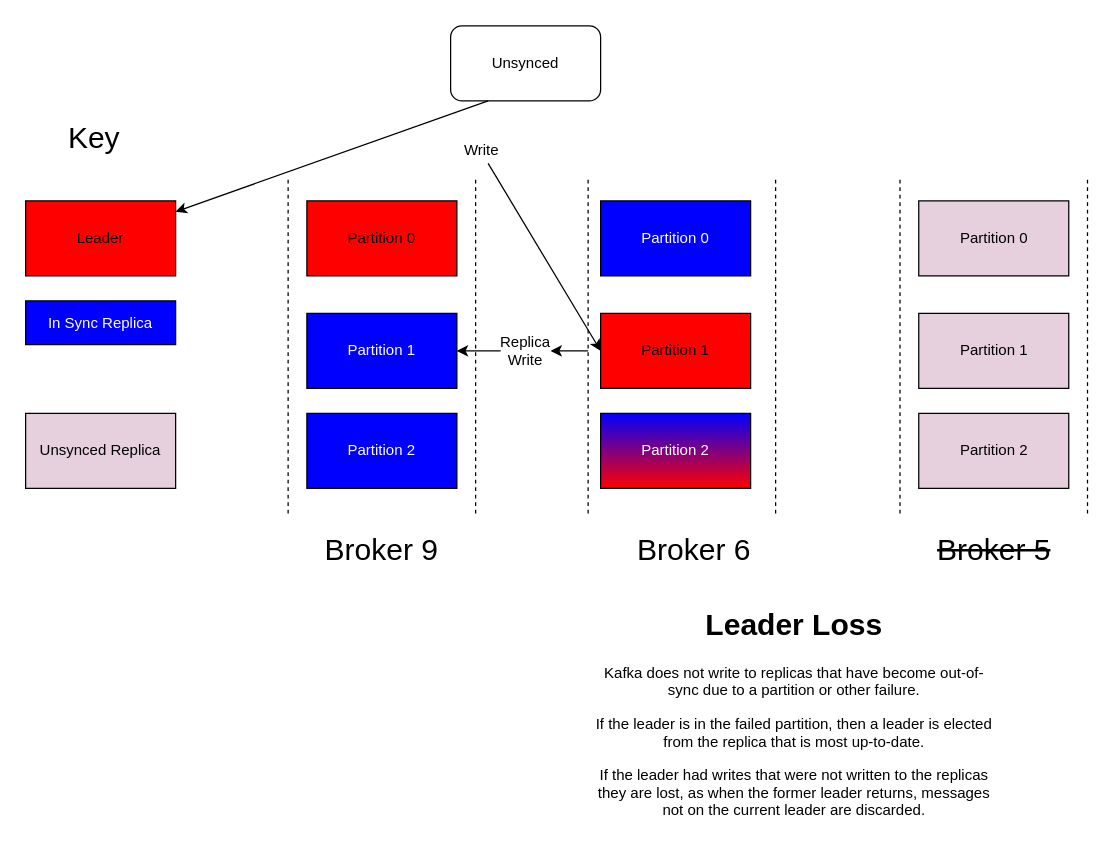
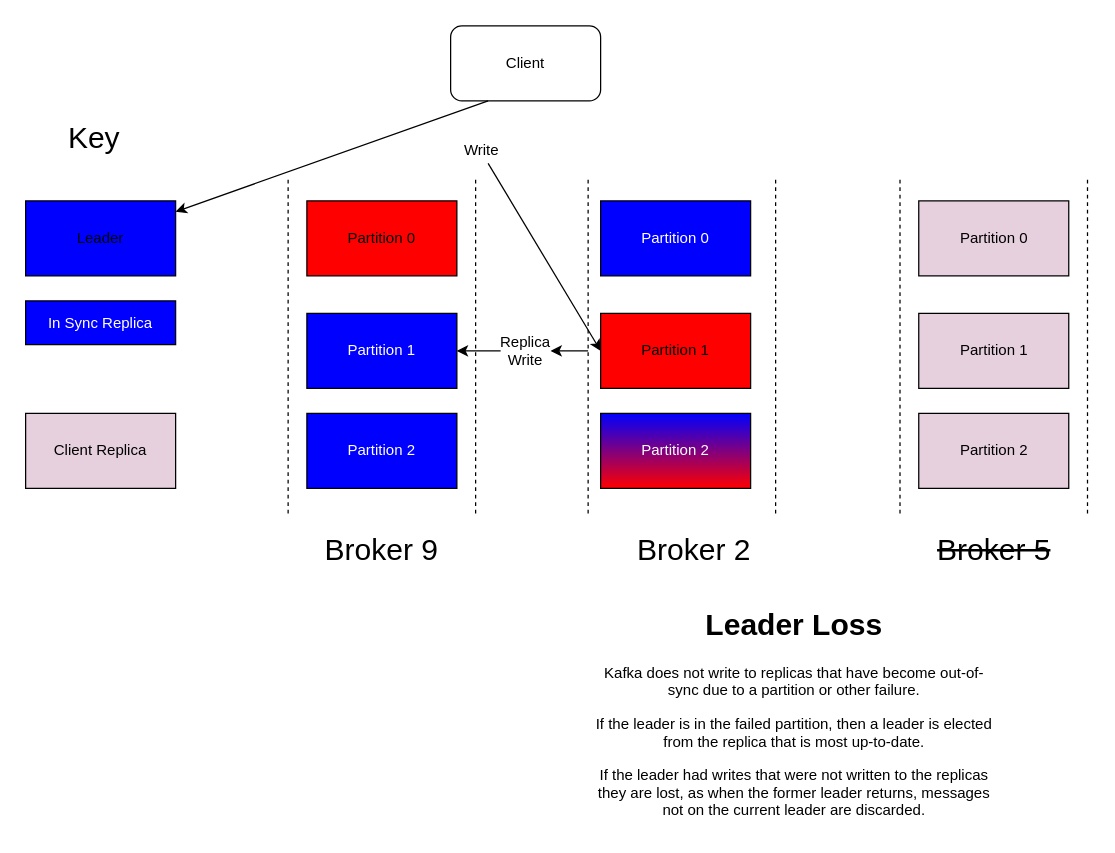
(526, 63) -> (526, 63)
(101, 238) -> (101, 238)
(101, 451) -> (101, 451)
(694, 551) -> (694, 551)
